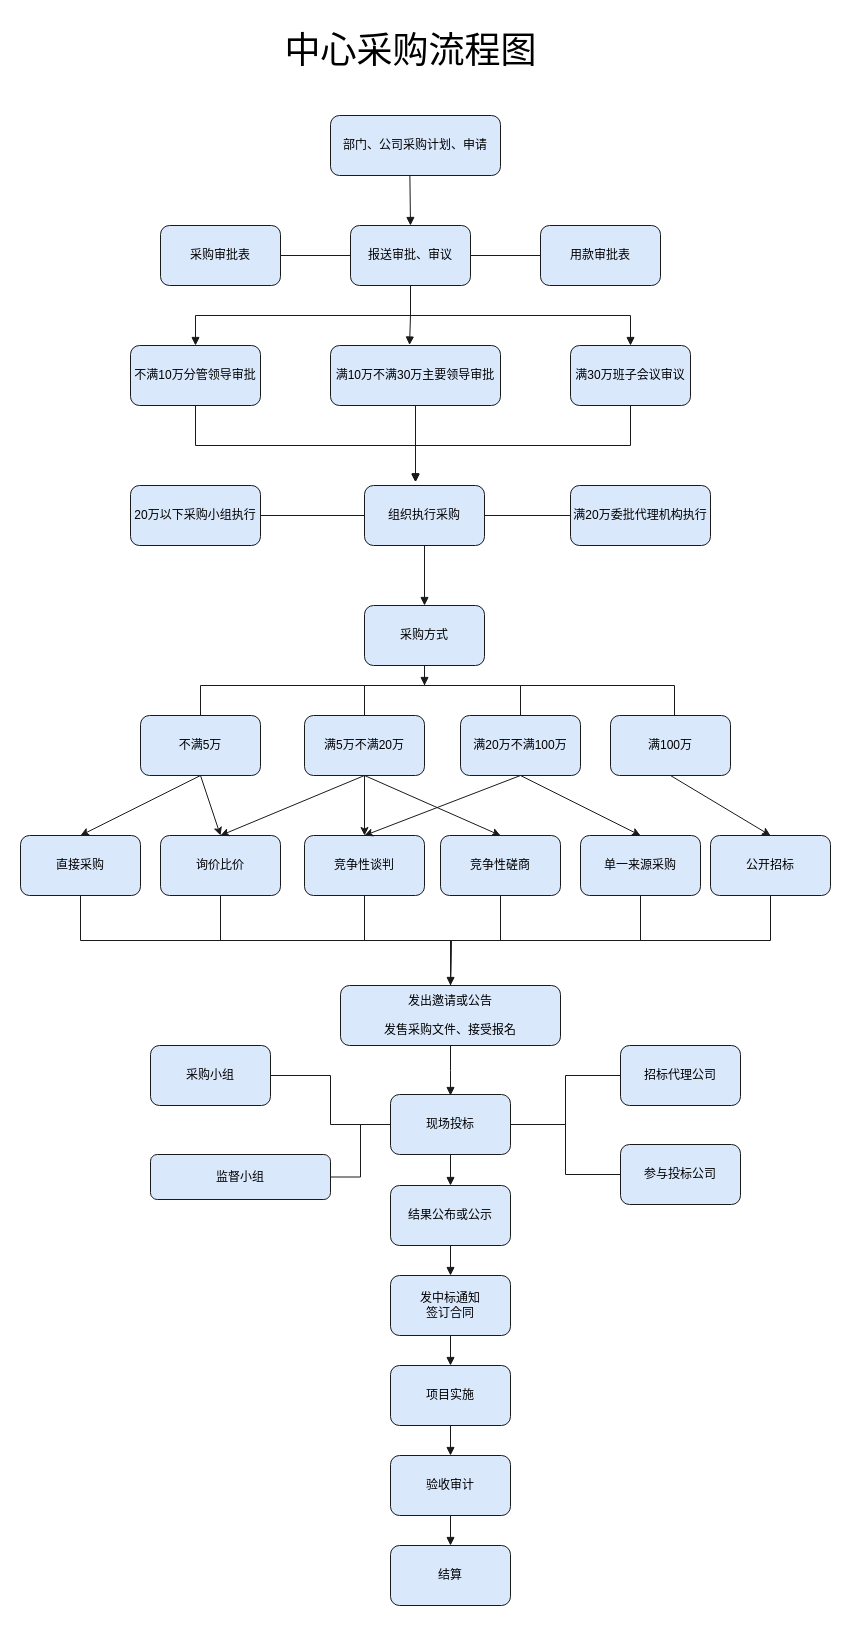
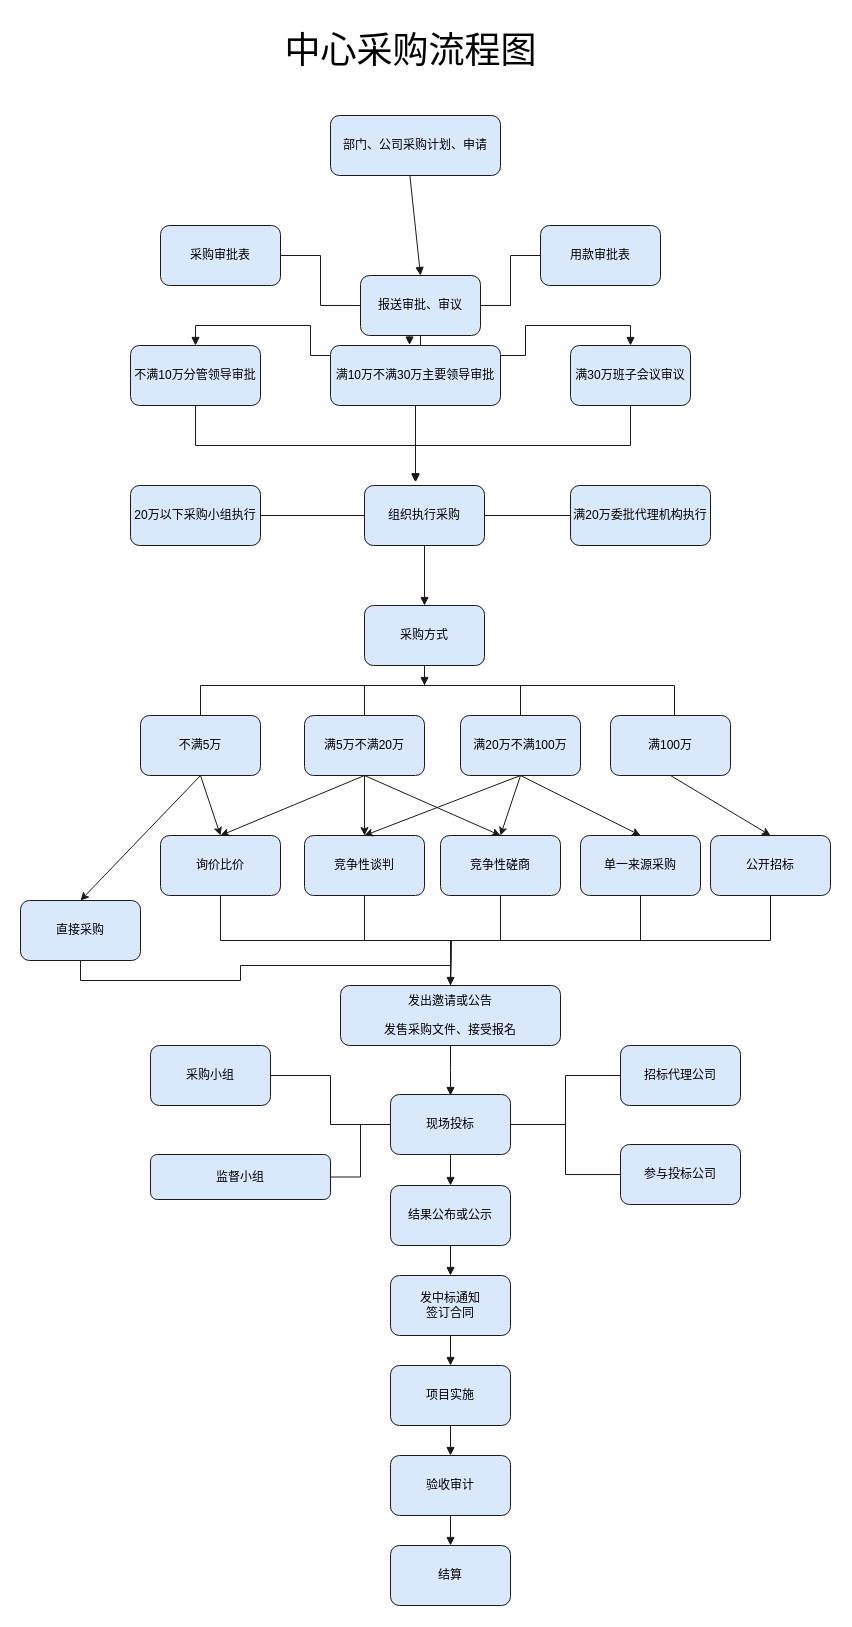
(411, 256) -> (421, 306)
none -> (511, 803)
(81, 866) -> (81, 931)
